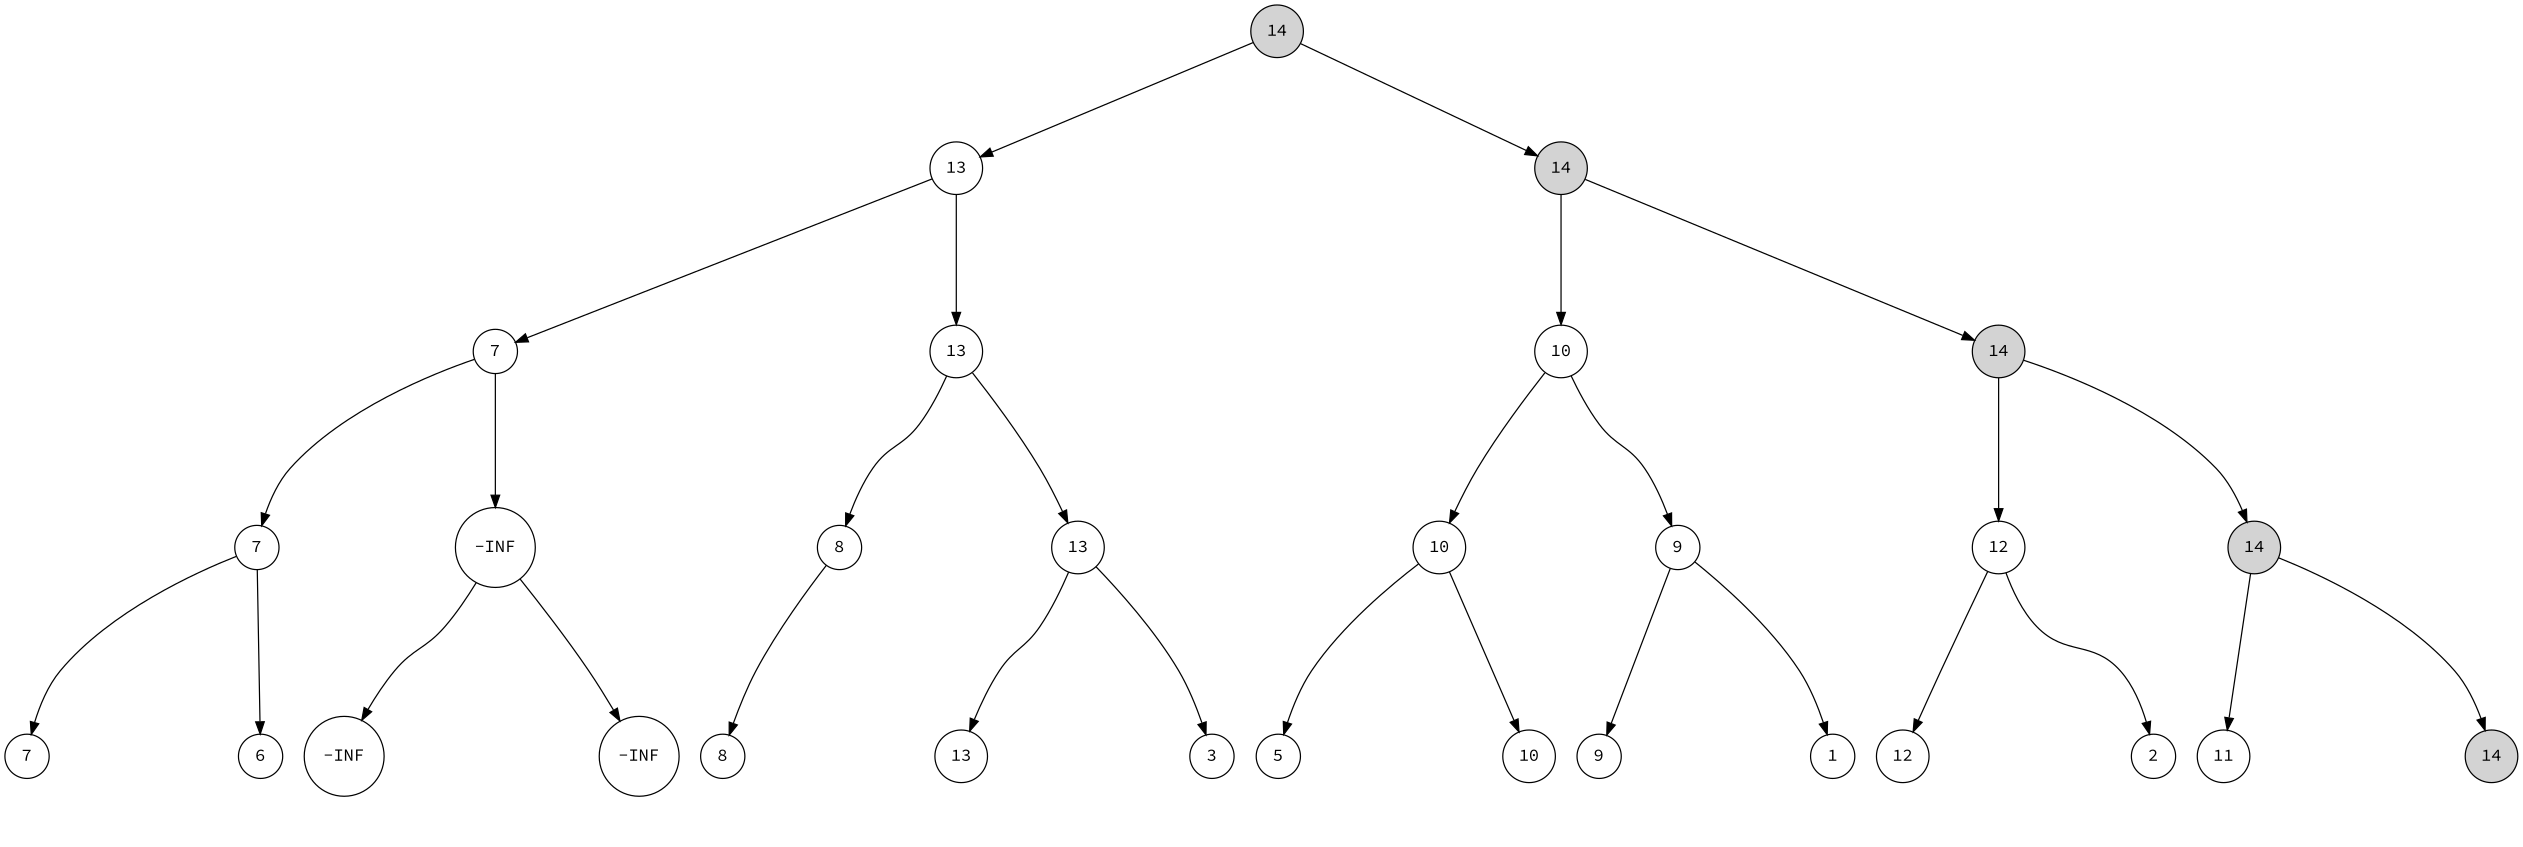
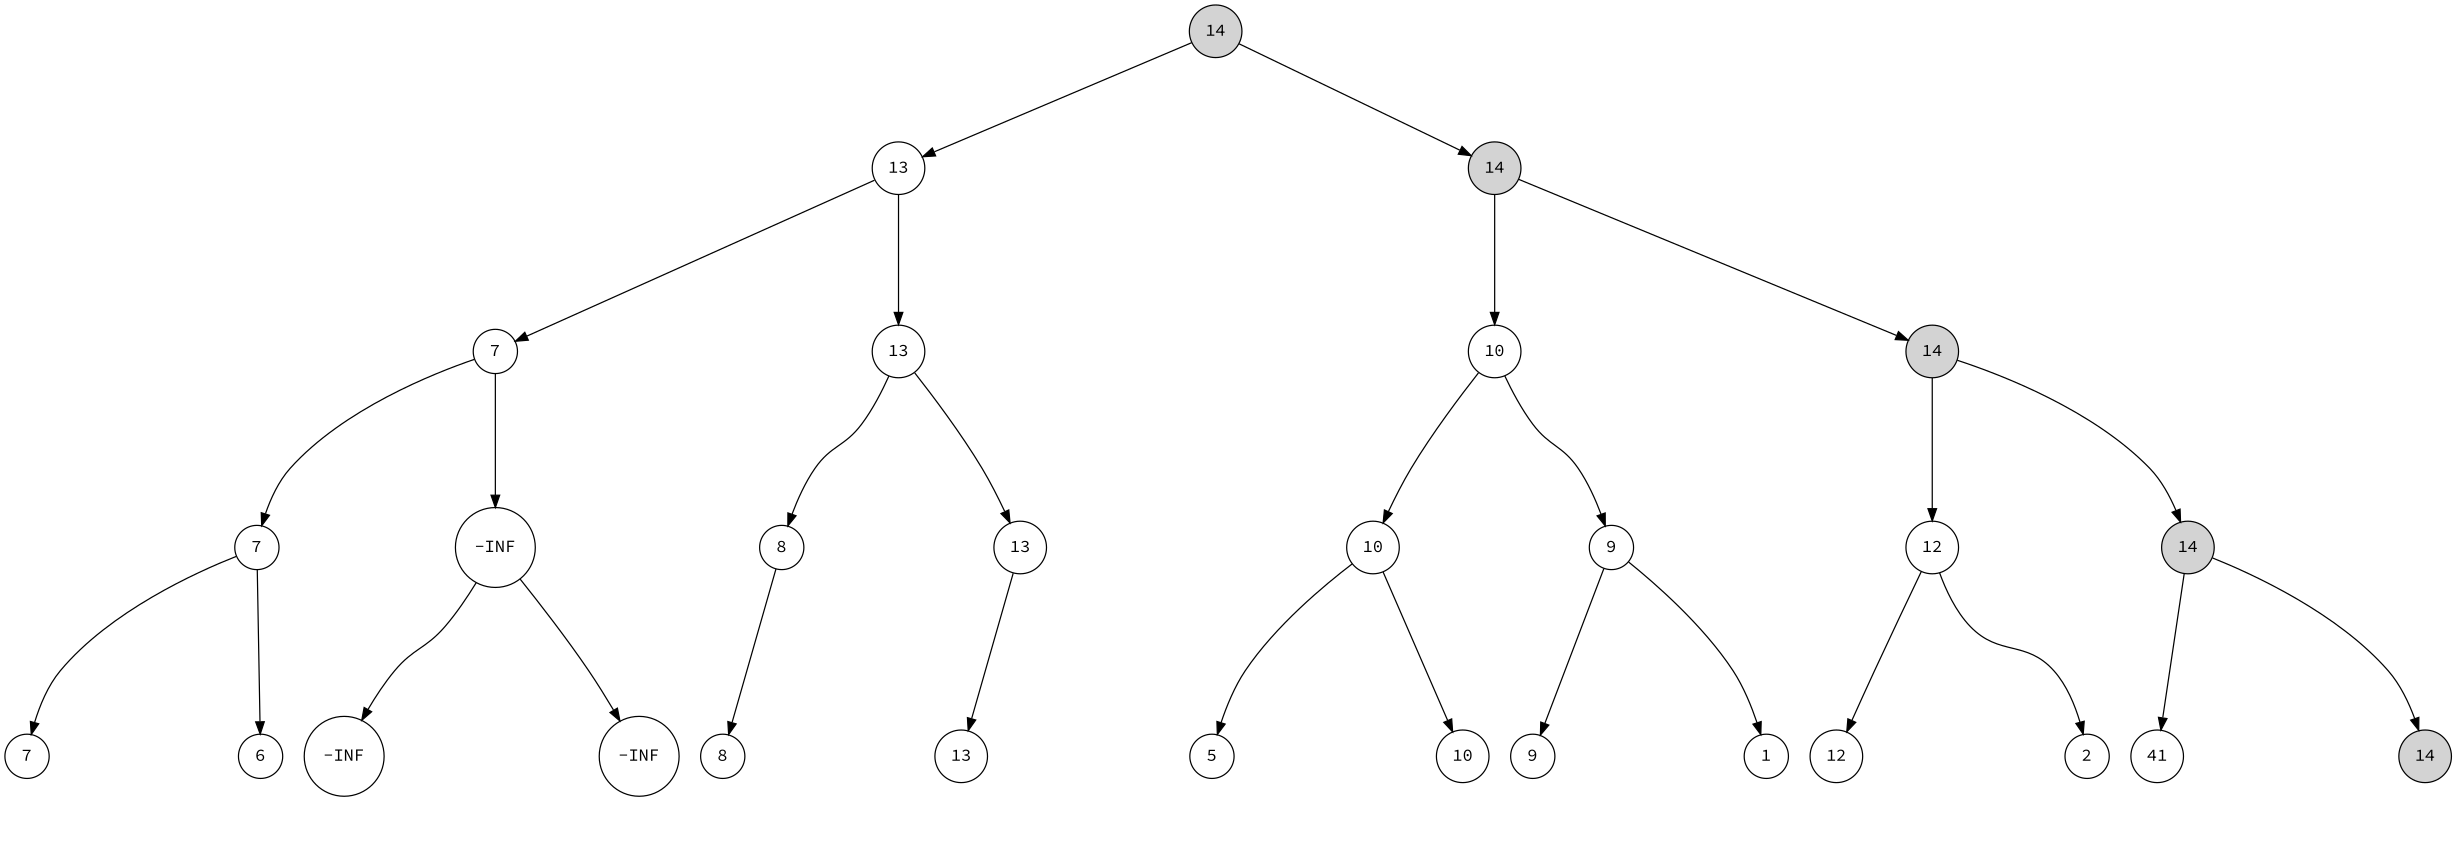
(1212, 756) -> none
(2224, 756) -> (2157, 756)
